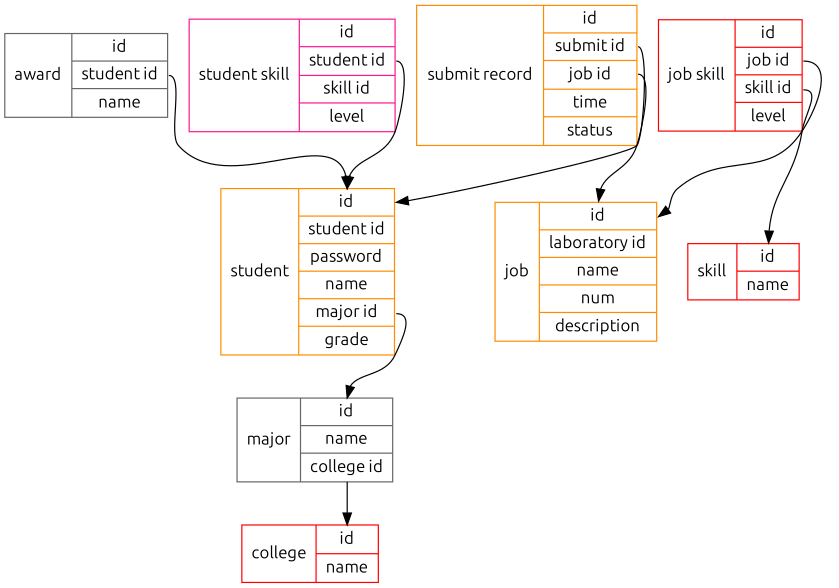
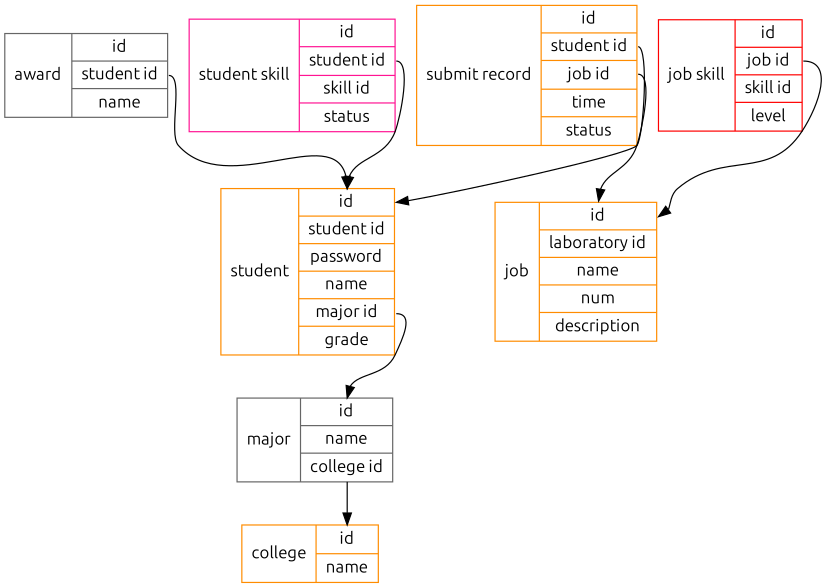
(590, 46) -> (589, 46)
(347, 117) -> (347, 117)
(743, 272) -> none
(310, 554) -> (310, 554)
